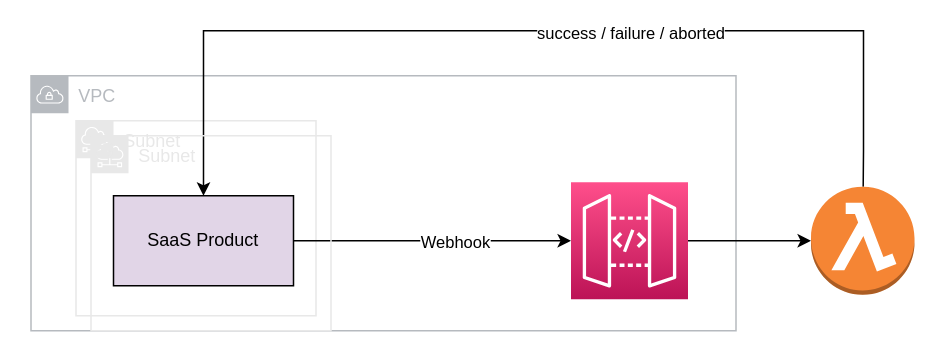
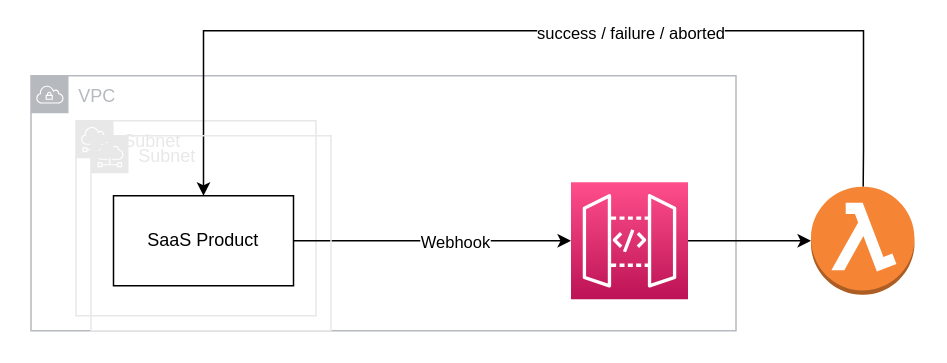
(203, 241) -> (203, 241)
